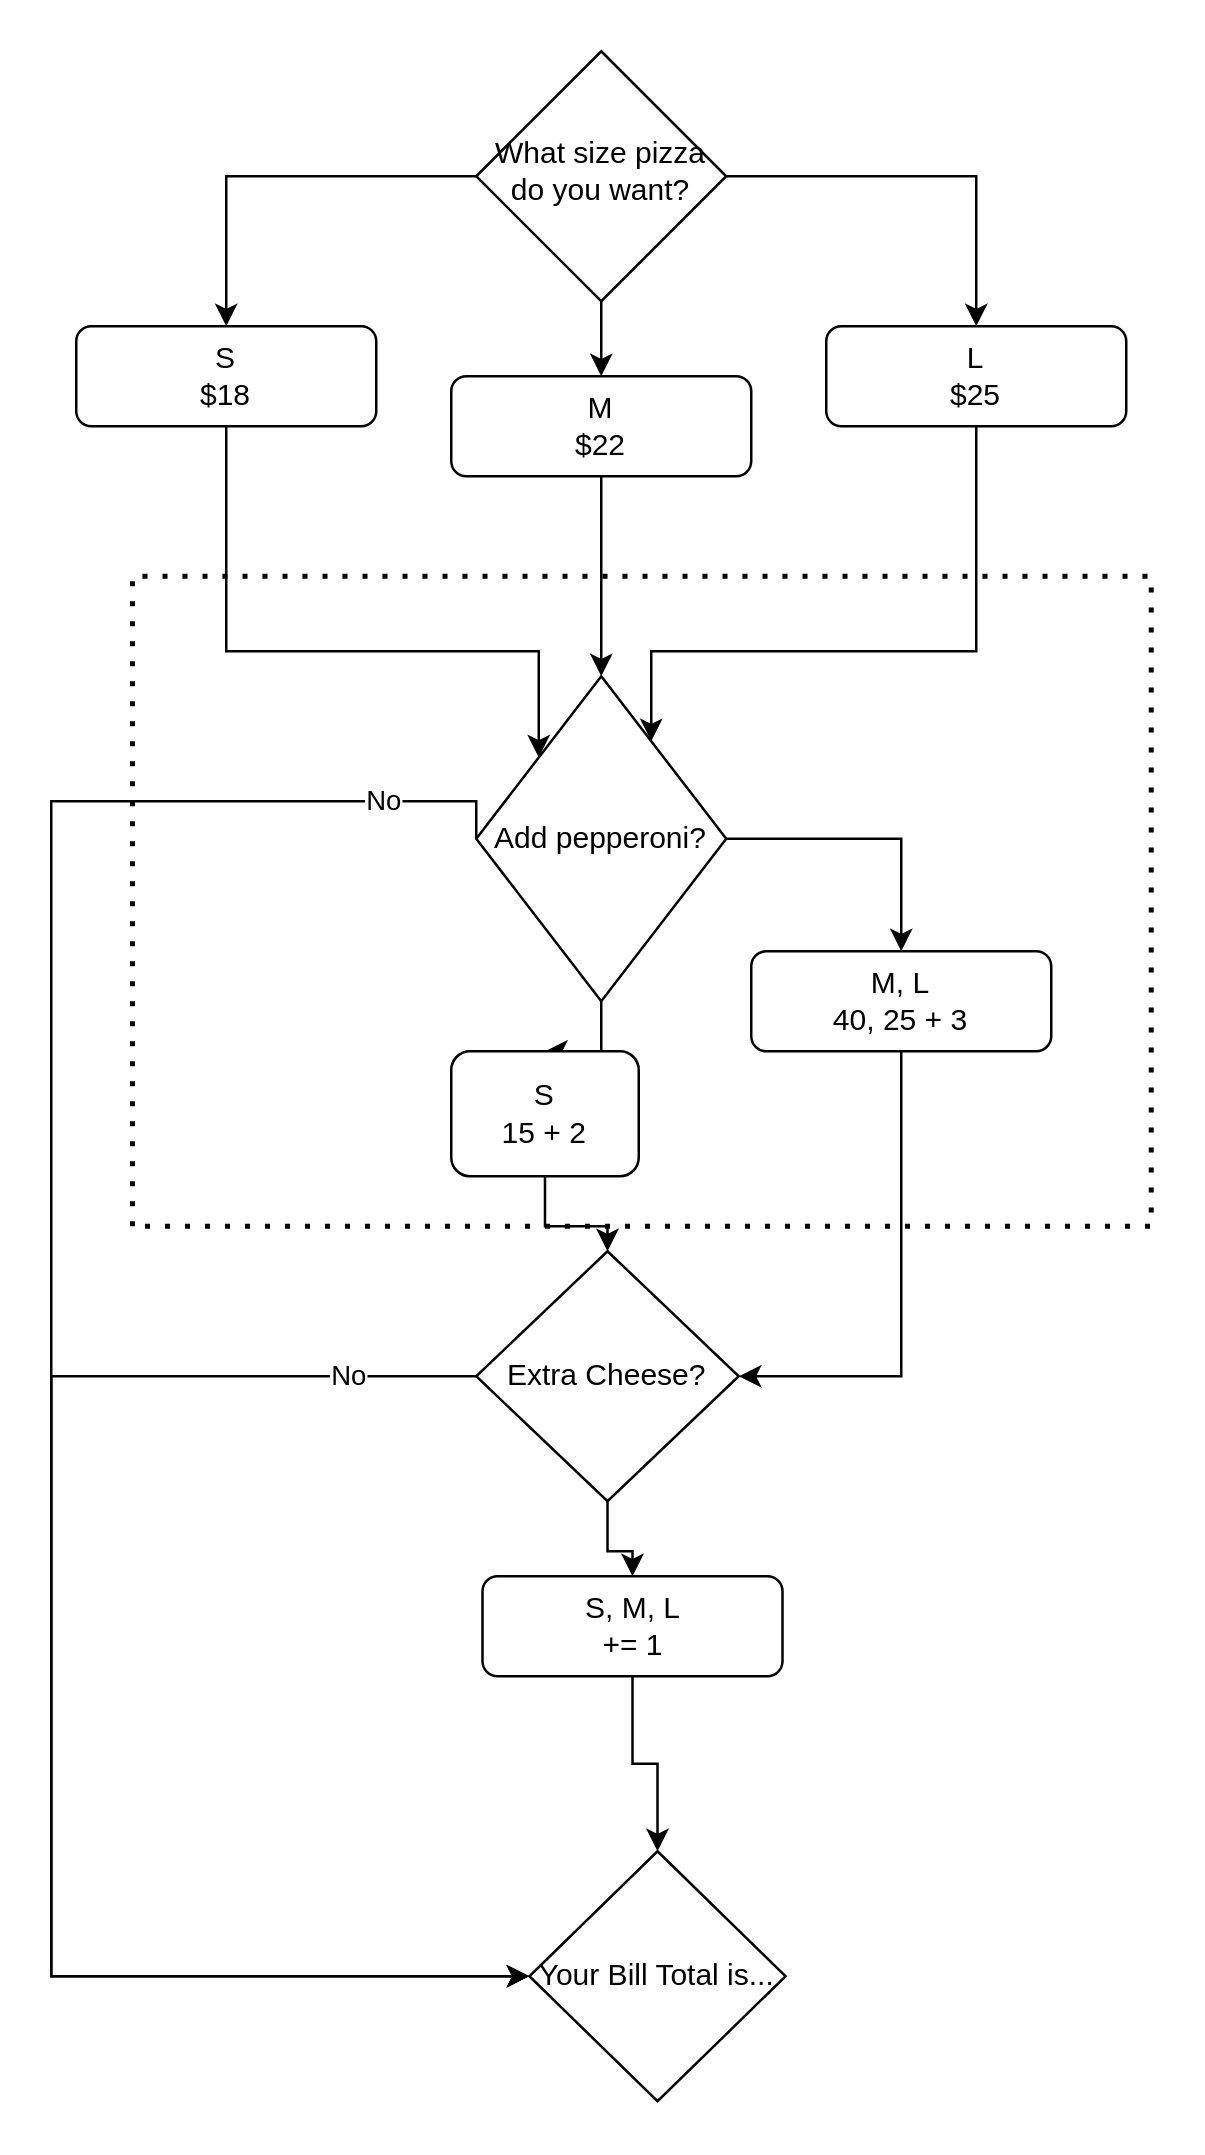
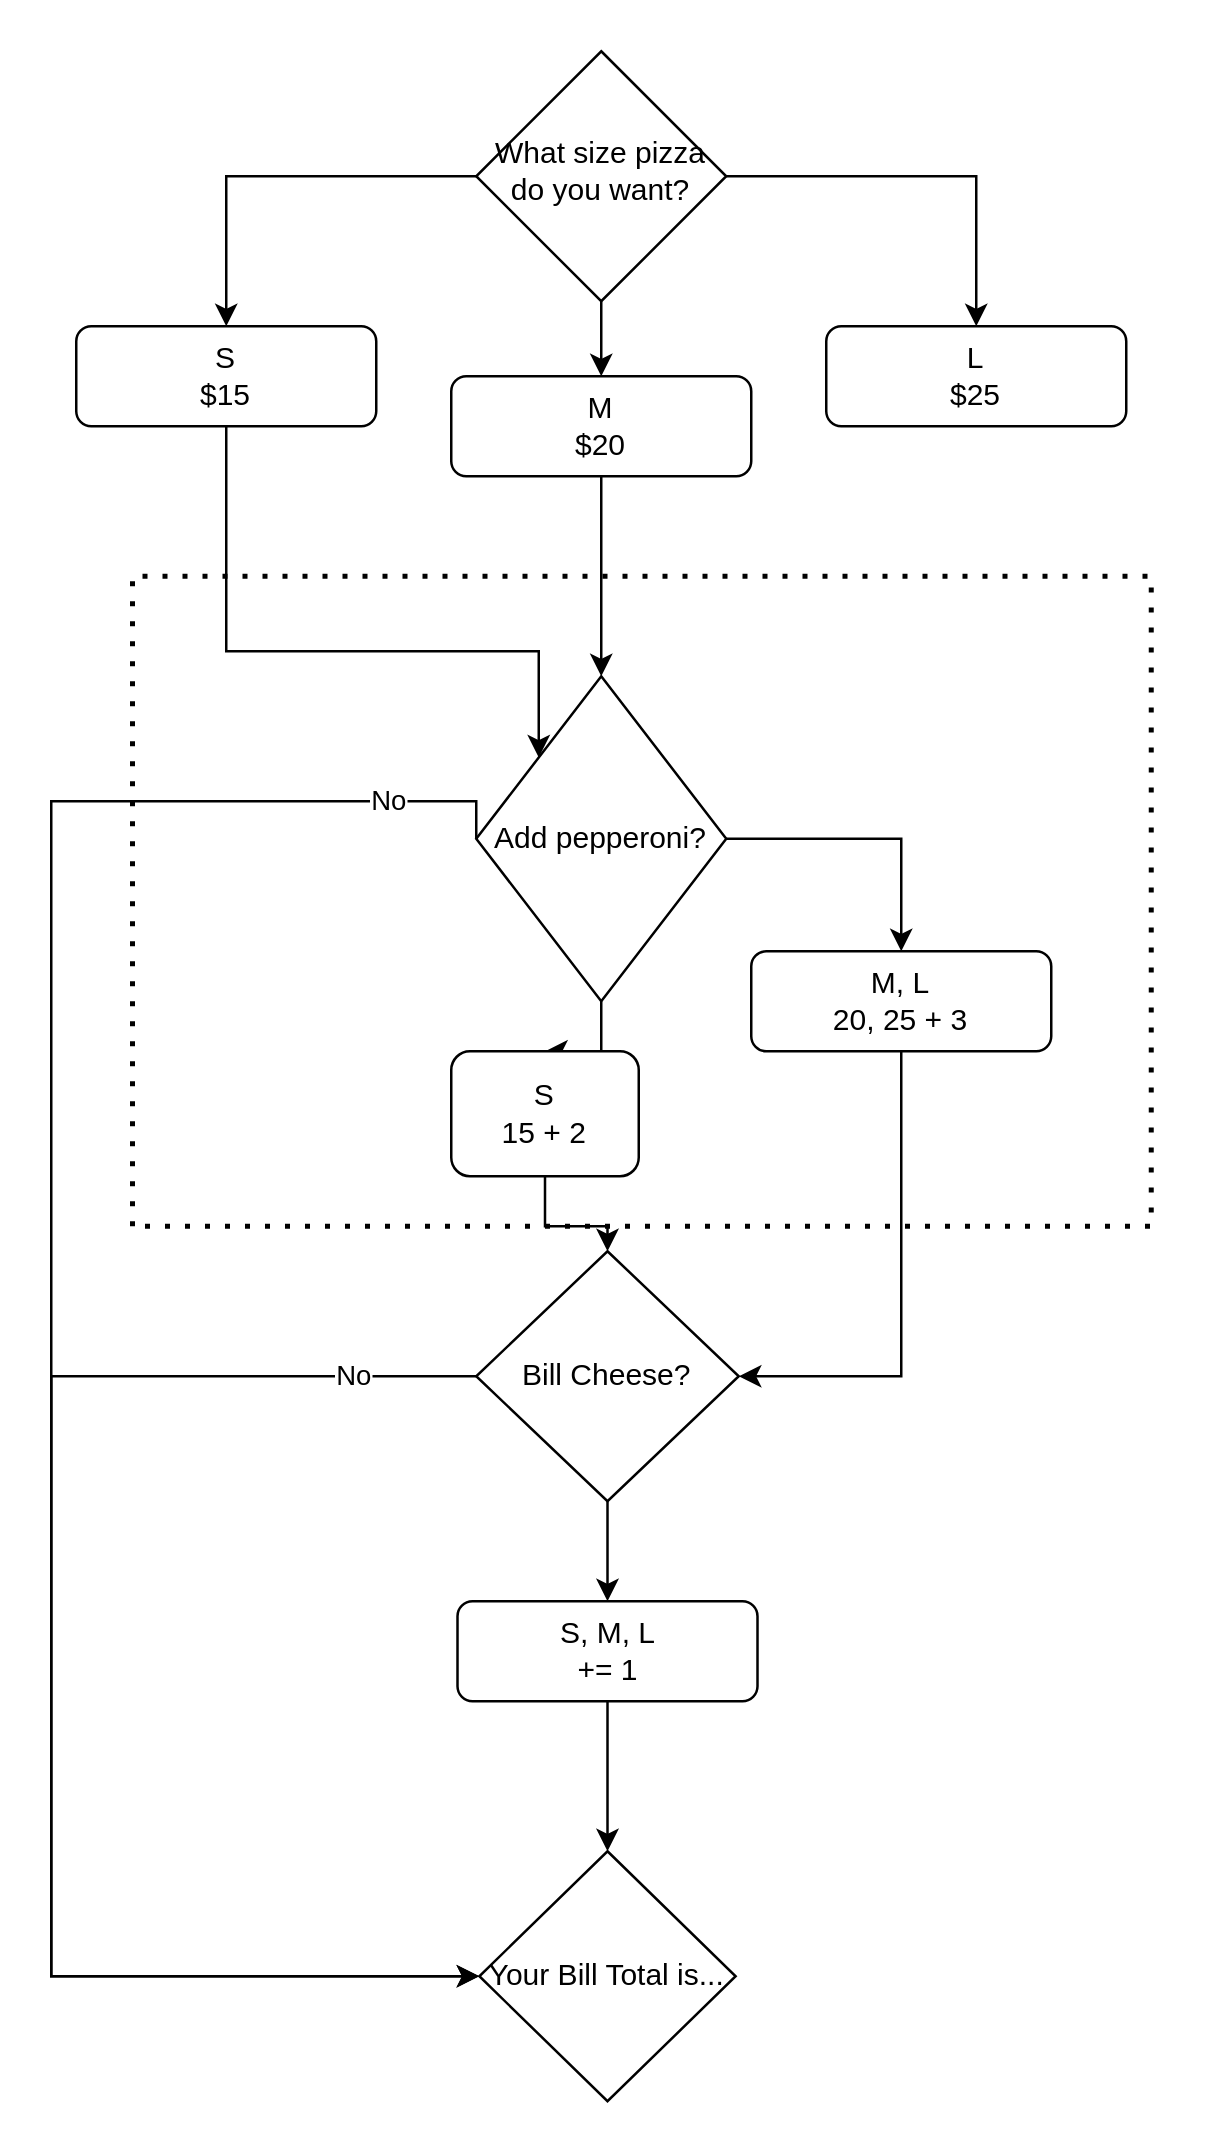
(226, 376) -> (226, 376)
(601, 426) -> (601, 426)
(812, 651) -> none
(901, 1001) -> (901, 1001)
(608, 1376) -> (608, 1376)
(633, 1626) -> (608, 1651)
(658, 1976) -> (608, 1976)
